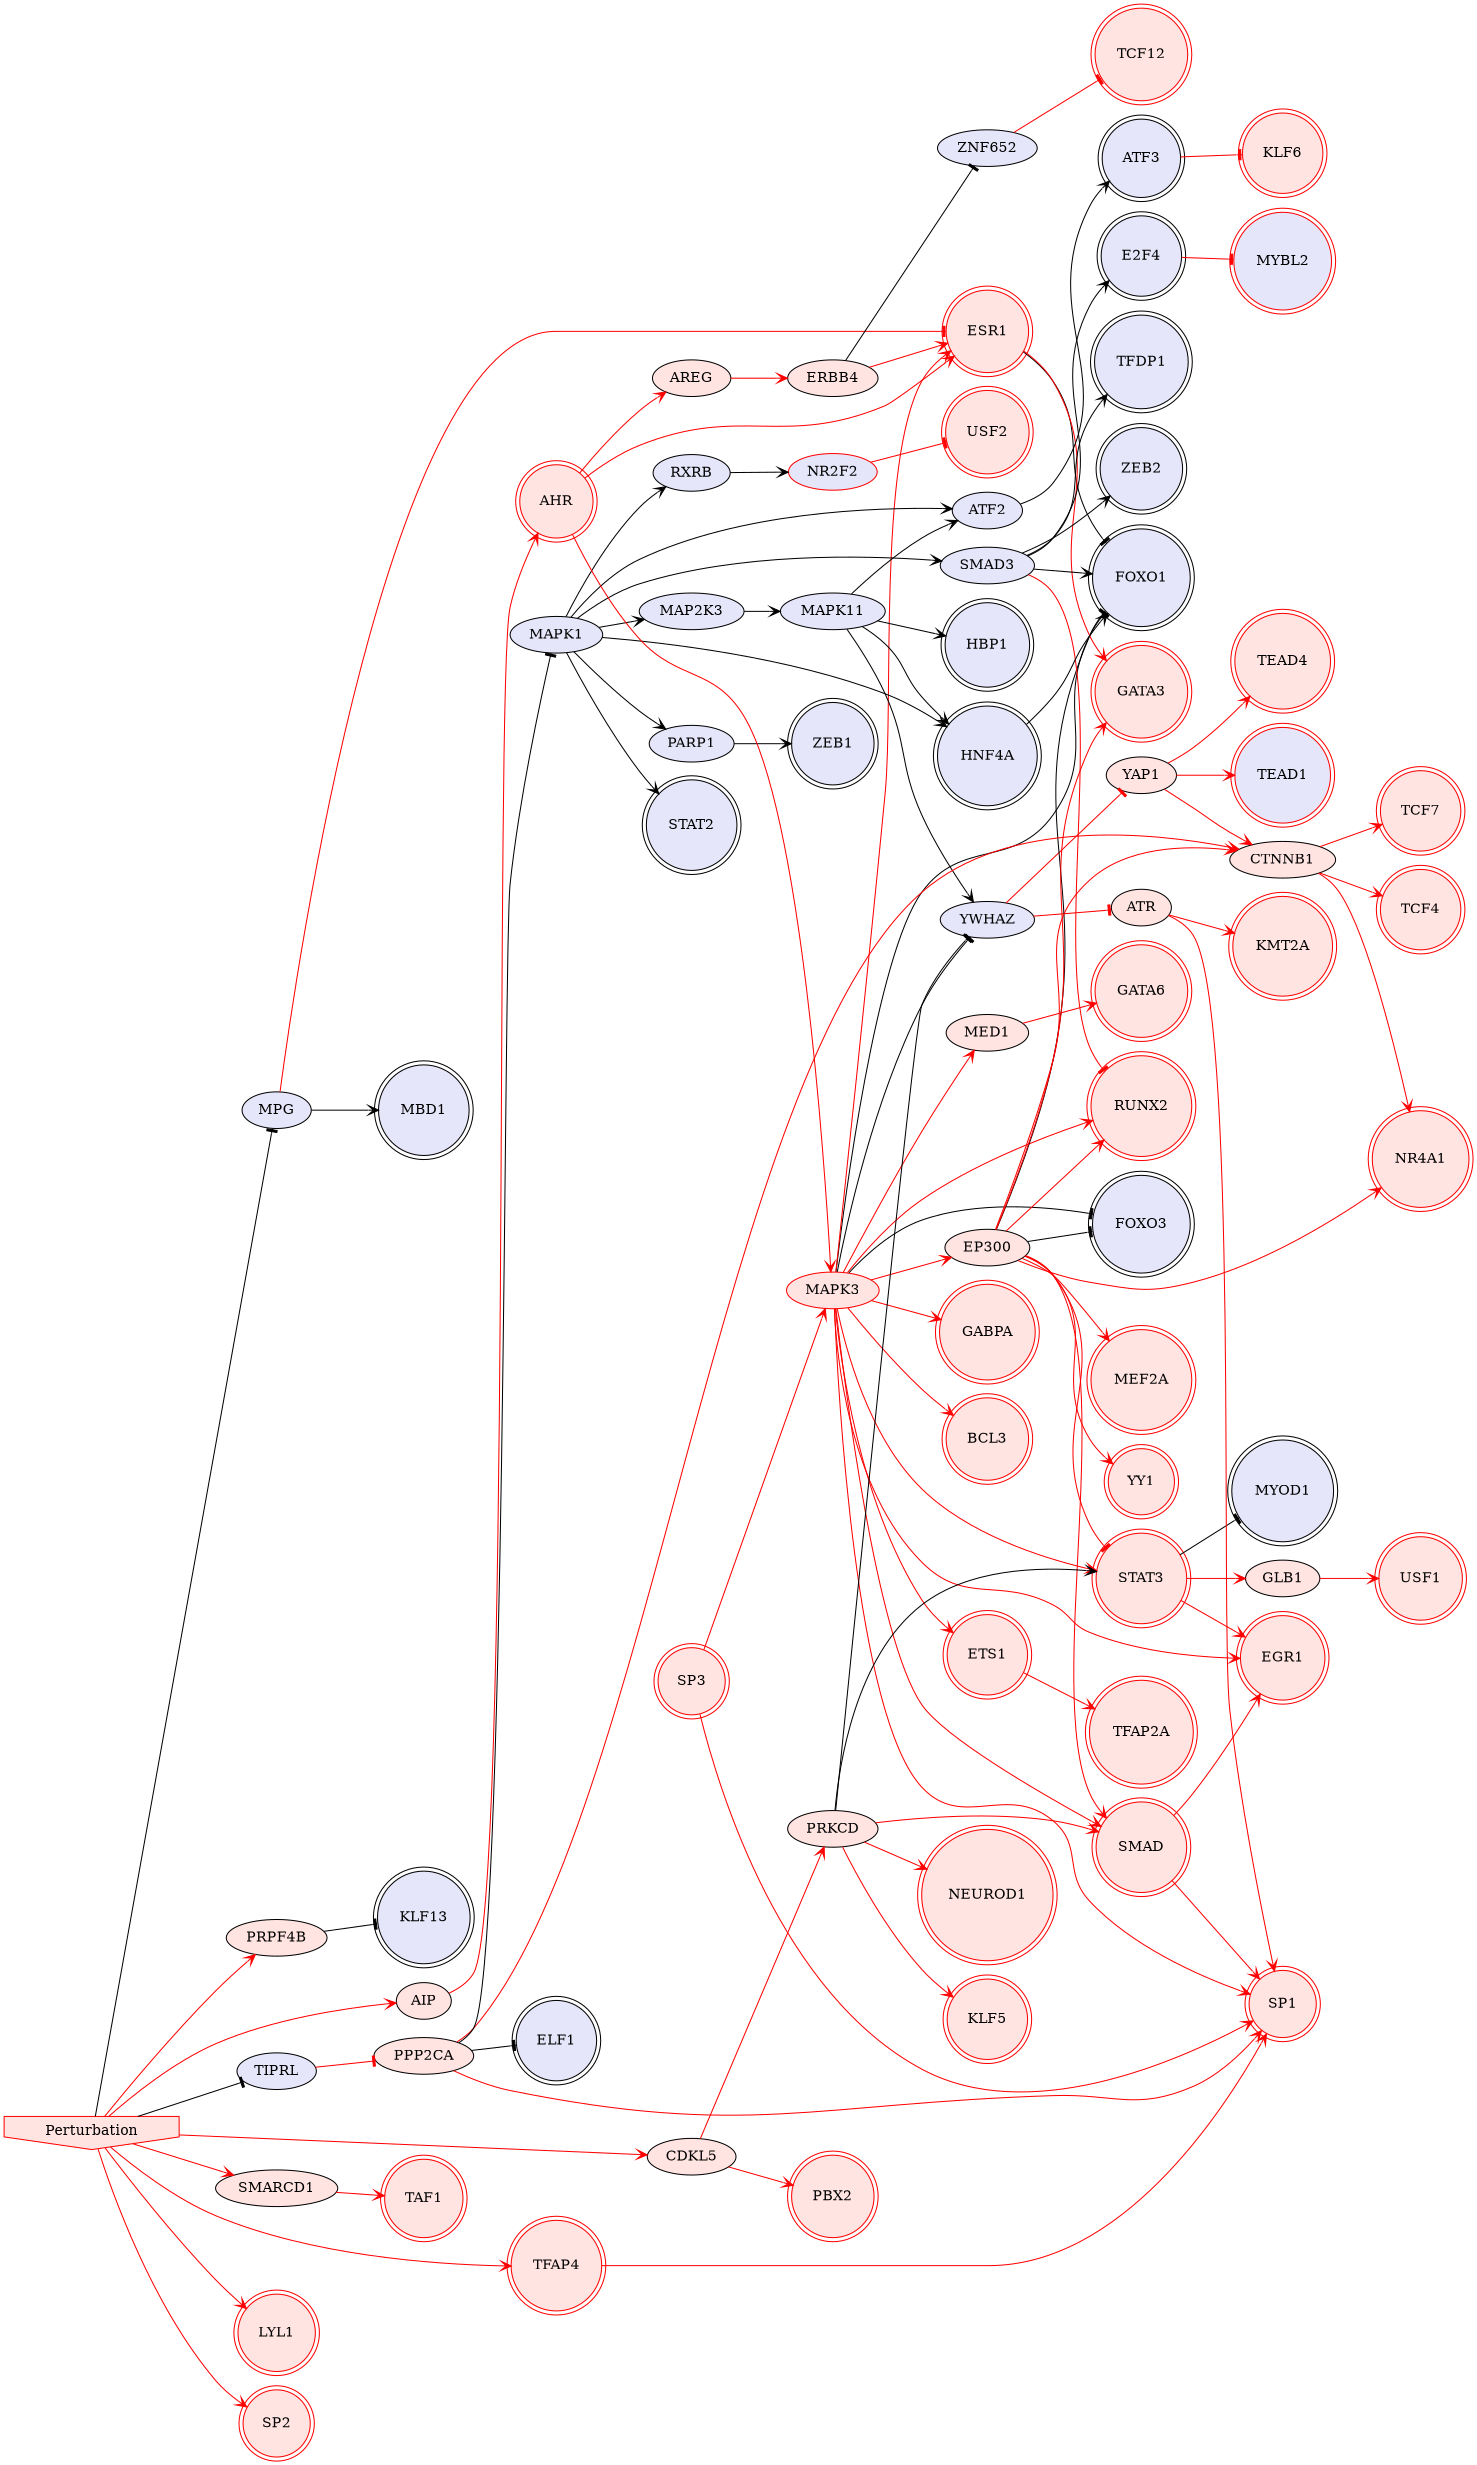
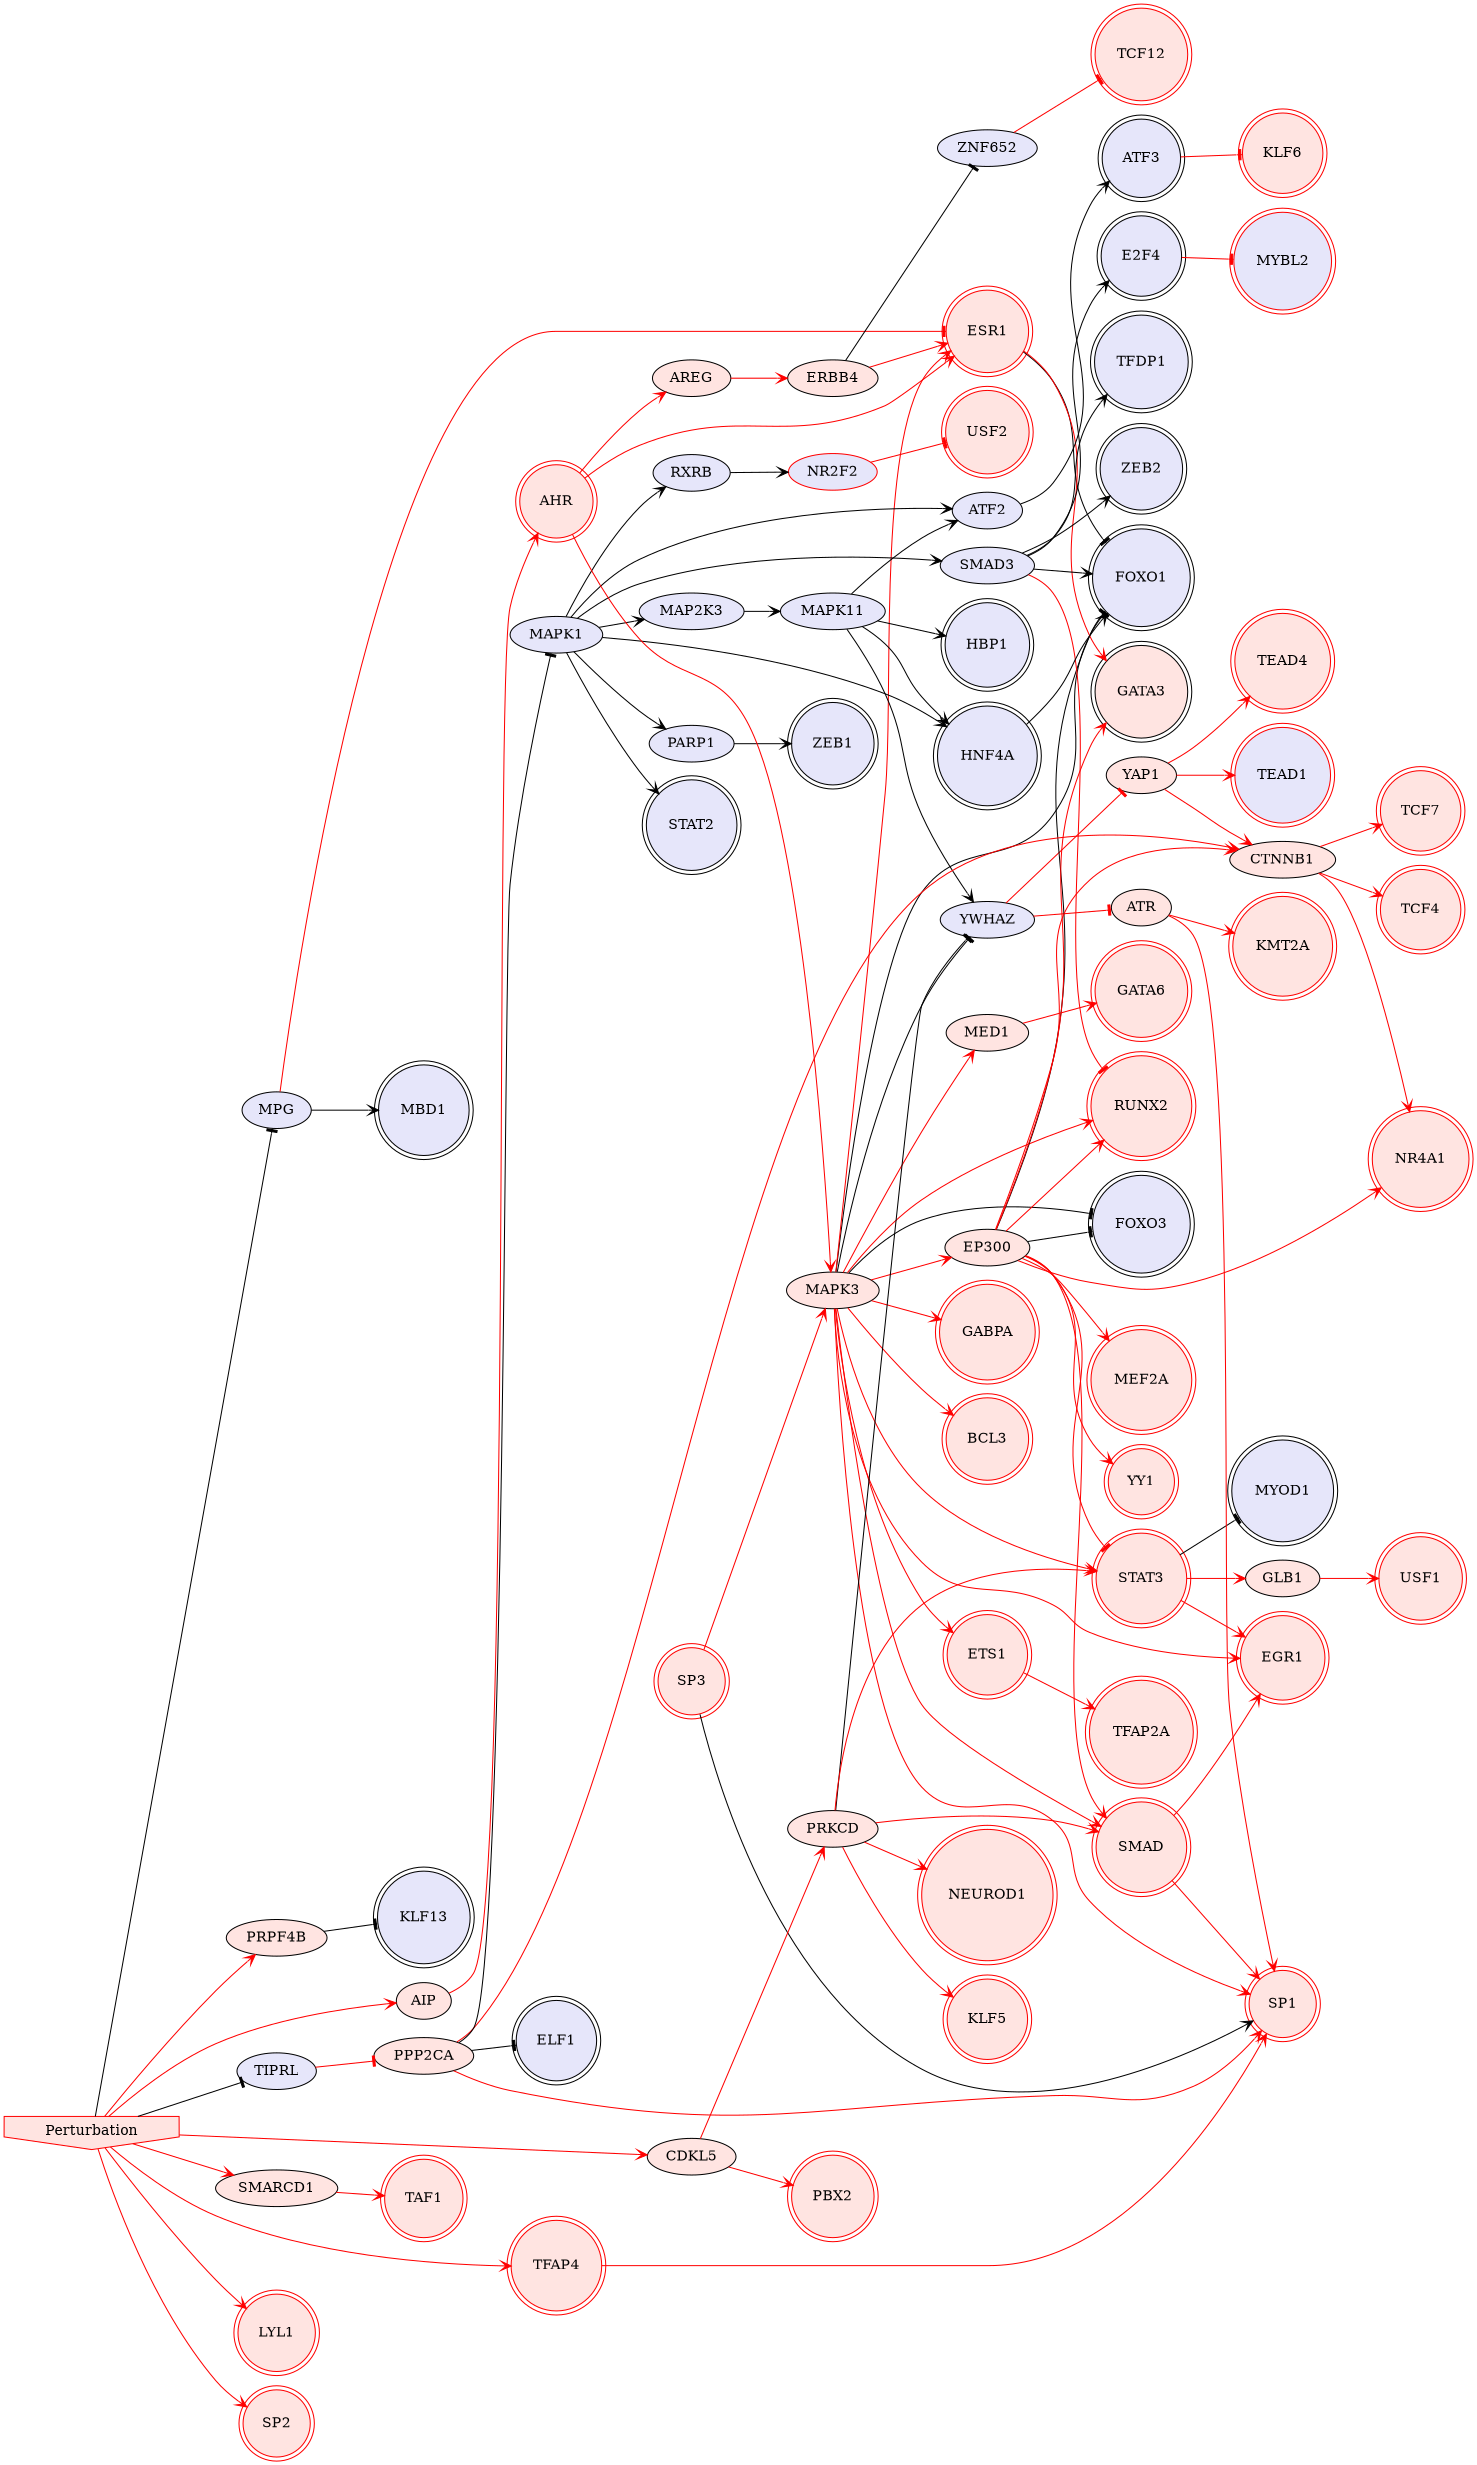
(1141, 692) -> (1141, 692)
(833, 1290) -> (833, 1290)
(901, 1625) -> (901, 1625)
(884, 2043) -> (884, 2043)
